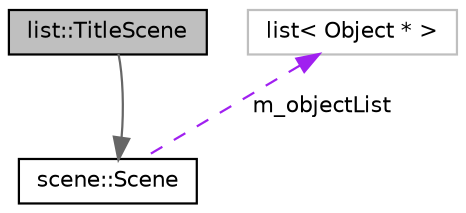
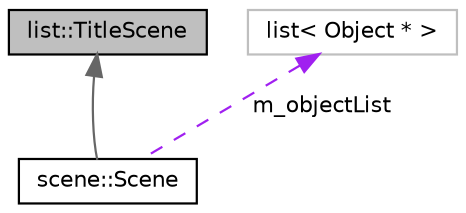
(123, 95) -> (93, 118)
